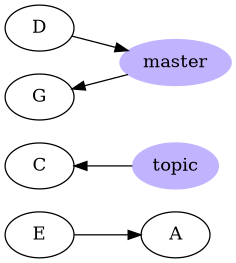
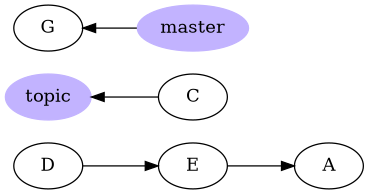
(94, 42) -> (114, 166)
(110, 166) -> (131, 97)
